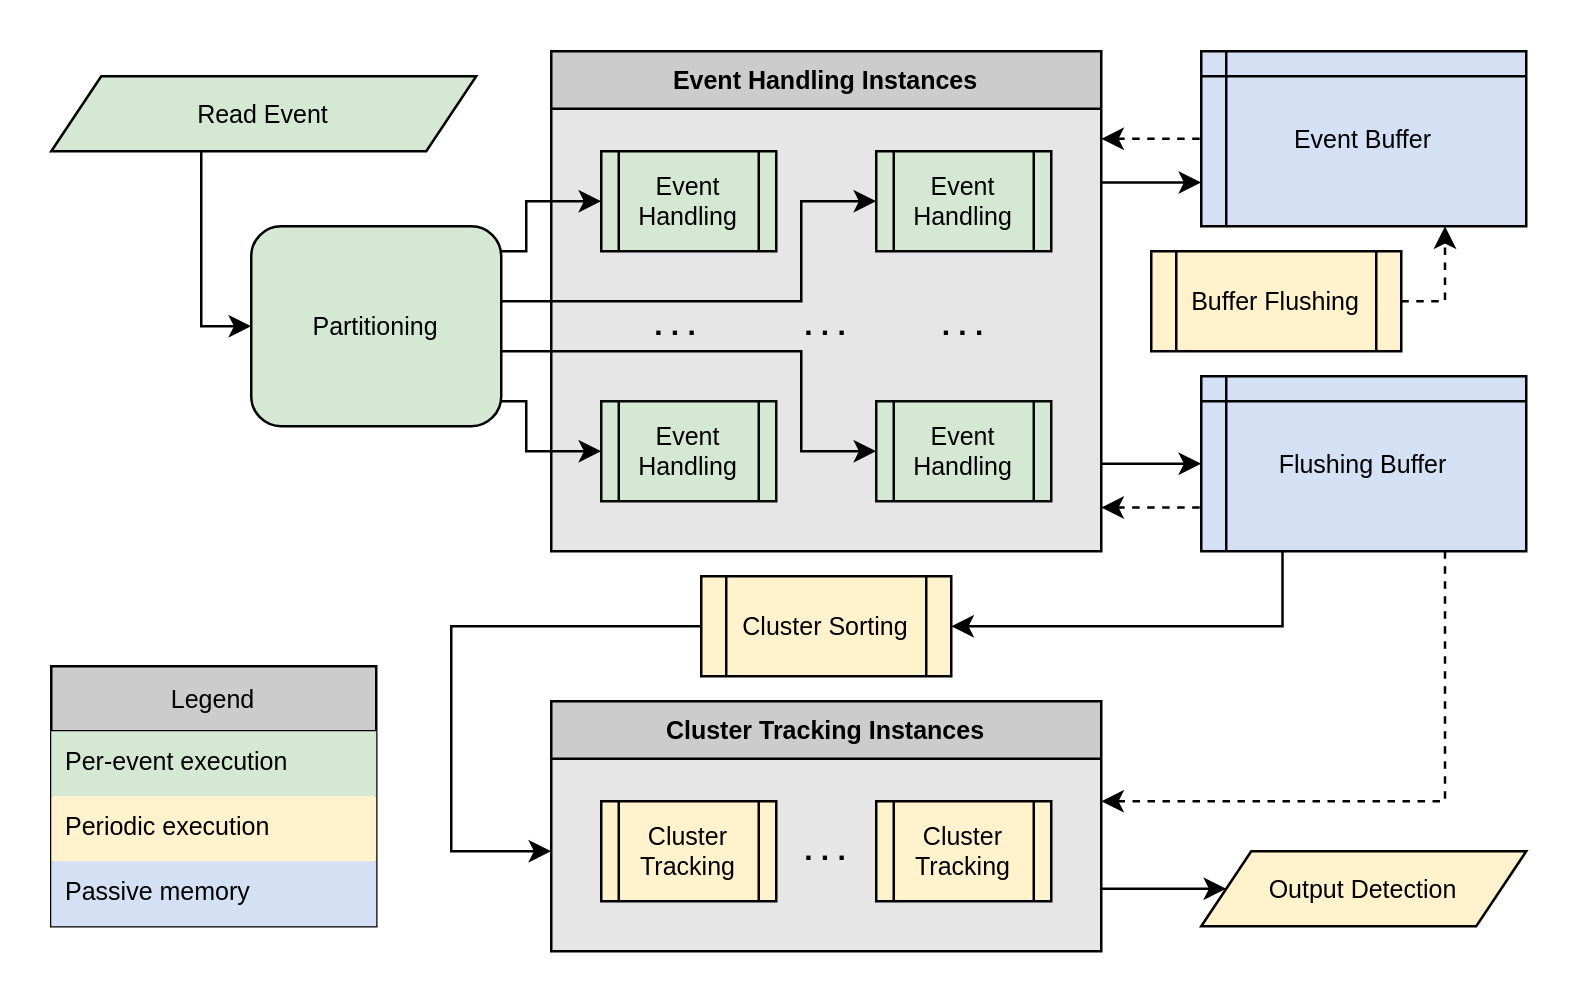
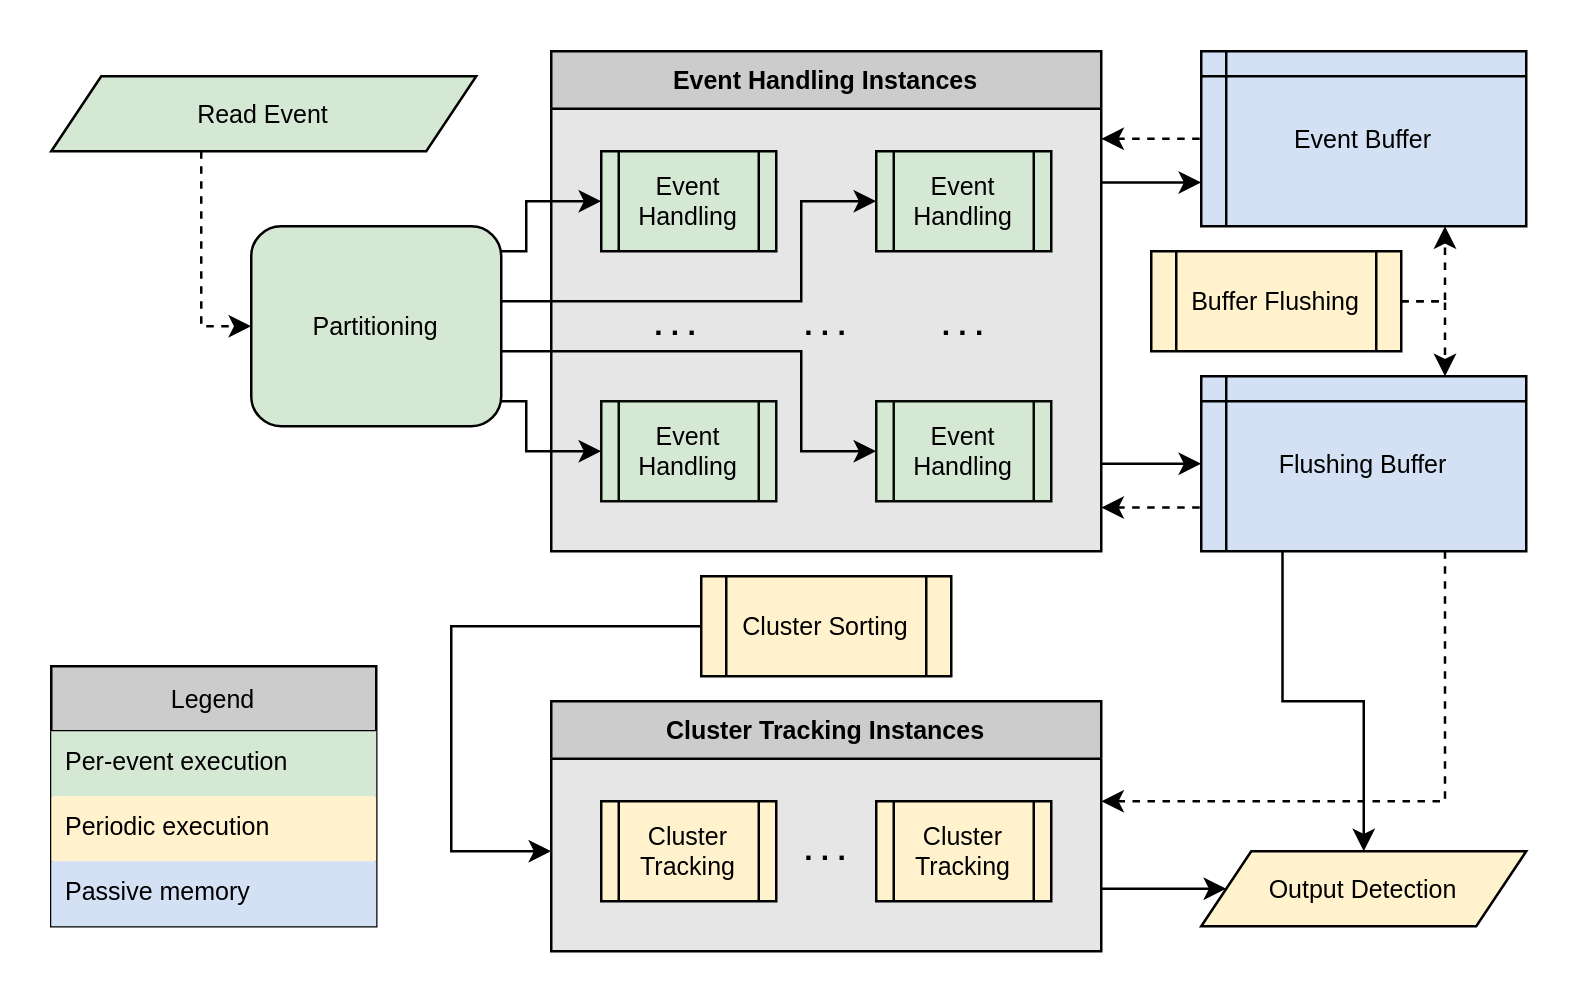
(201, 257) -> (201, 257)
none -> (1445, 333)
(1126, 626) -> (1332, 701)
